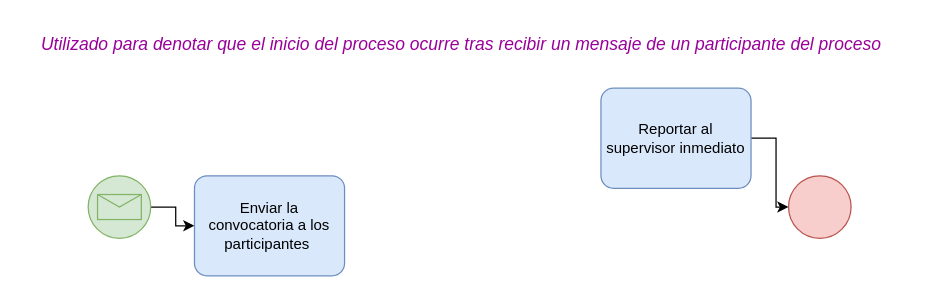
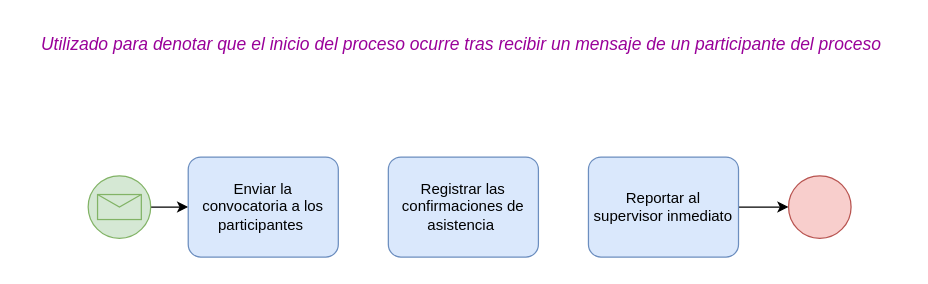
(676, 138) -> (663, 207)
none -> (463, 207)
(269, 226) -> (263, 207)
